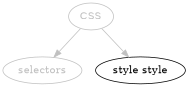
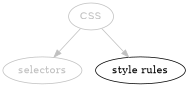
(140, 70) -> (140, 70)
